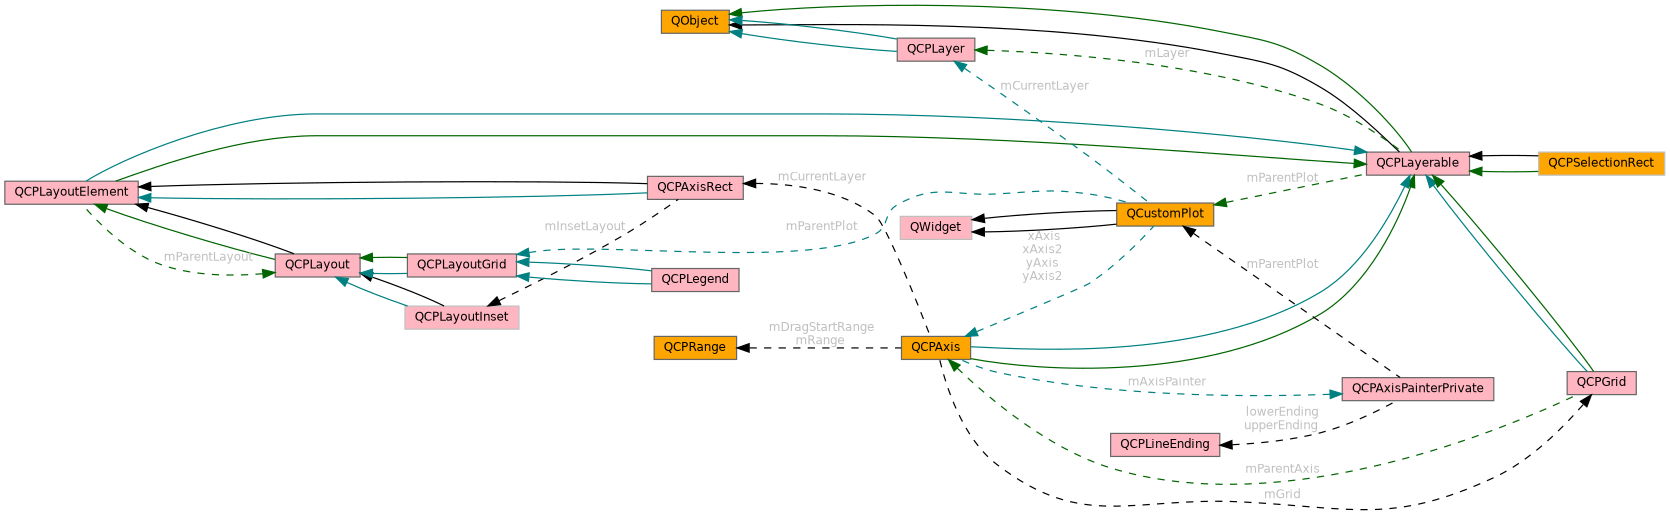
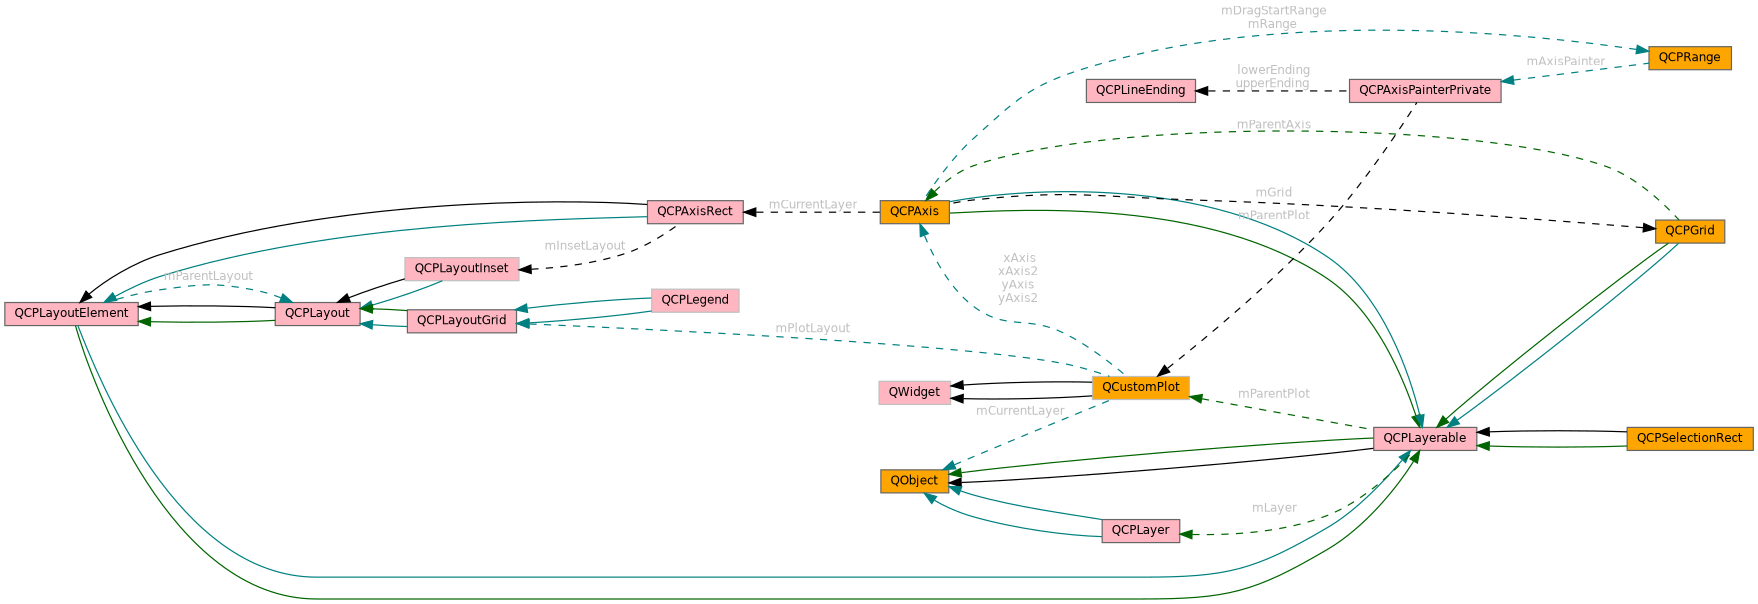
(1058, 134) -> (1033, 432)
(1602, 164) -> (1690, 439)
(1165, 215) -> (1141, 388)
(820, 227) -> (811, 329)
(162, 265) -> (194, 286)
(695, 280) -> (695, 301)
(825, 348) -> (1253, 36)
(1602, 383) -> (1690, 232)
(1143, 392) -> (1581, 72)
